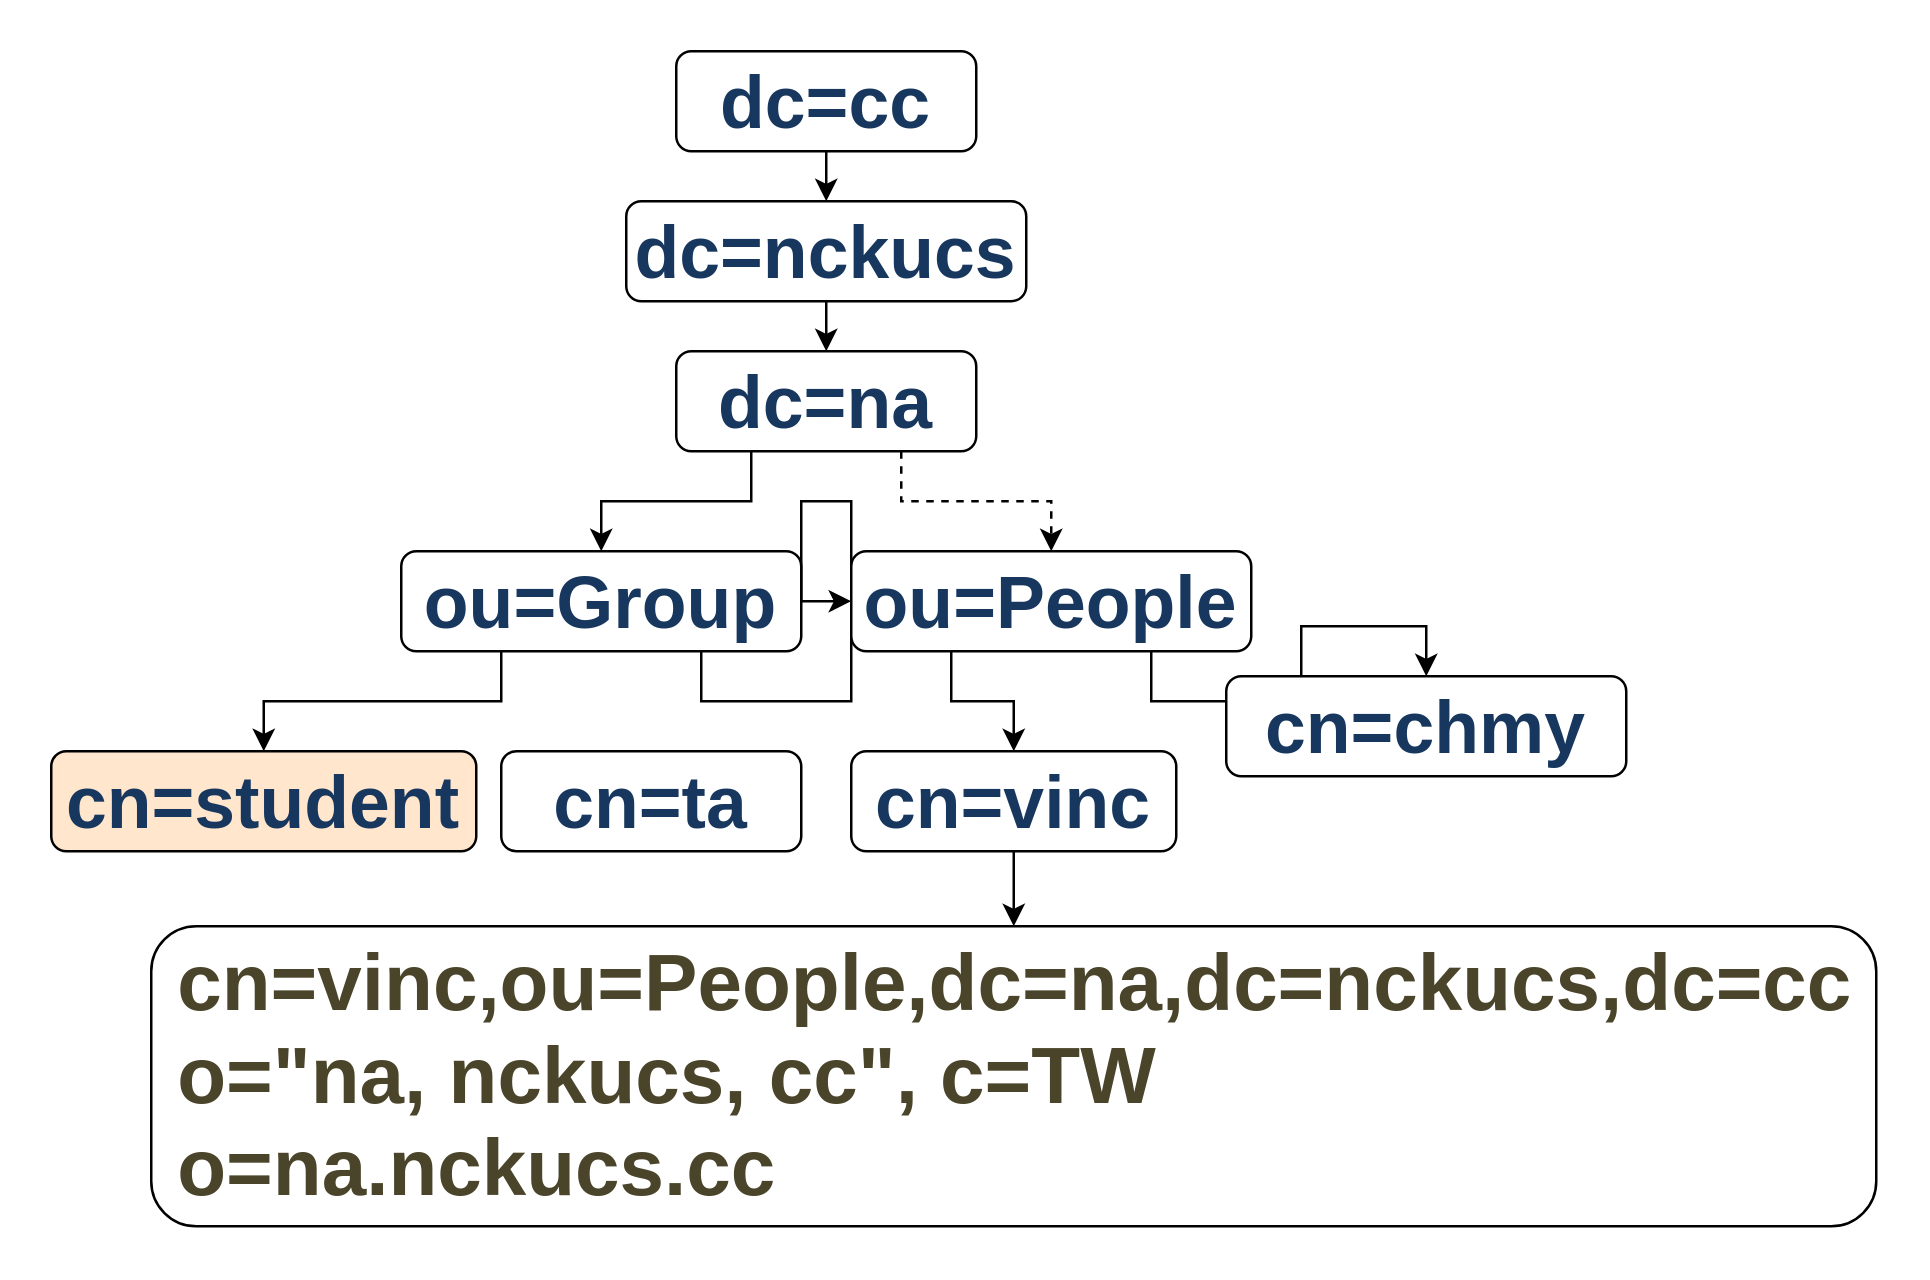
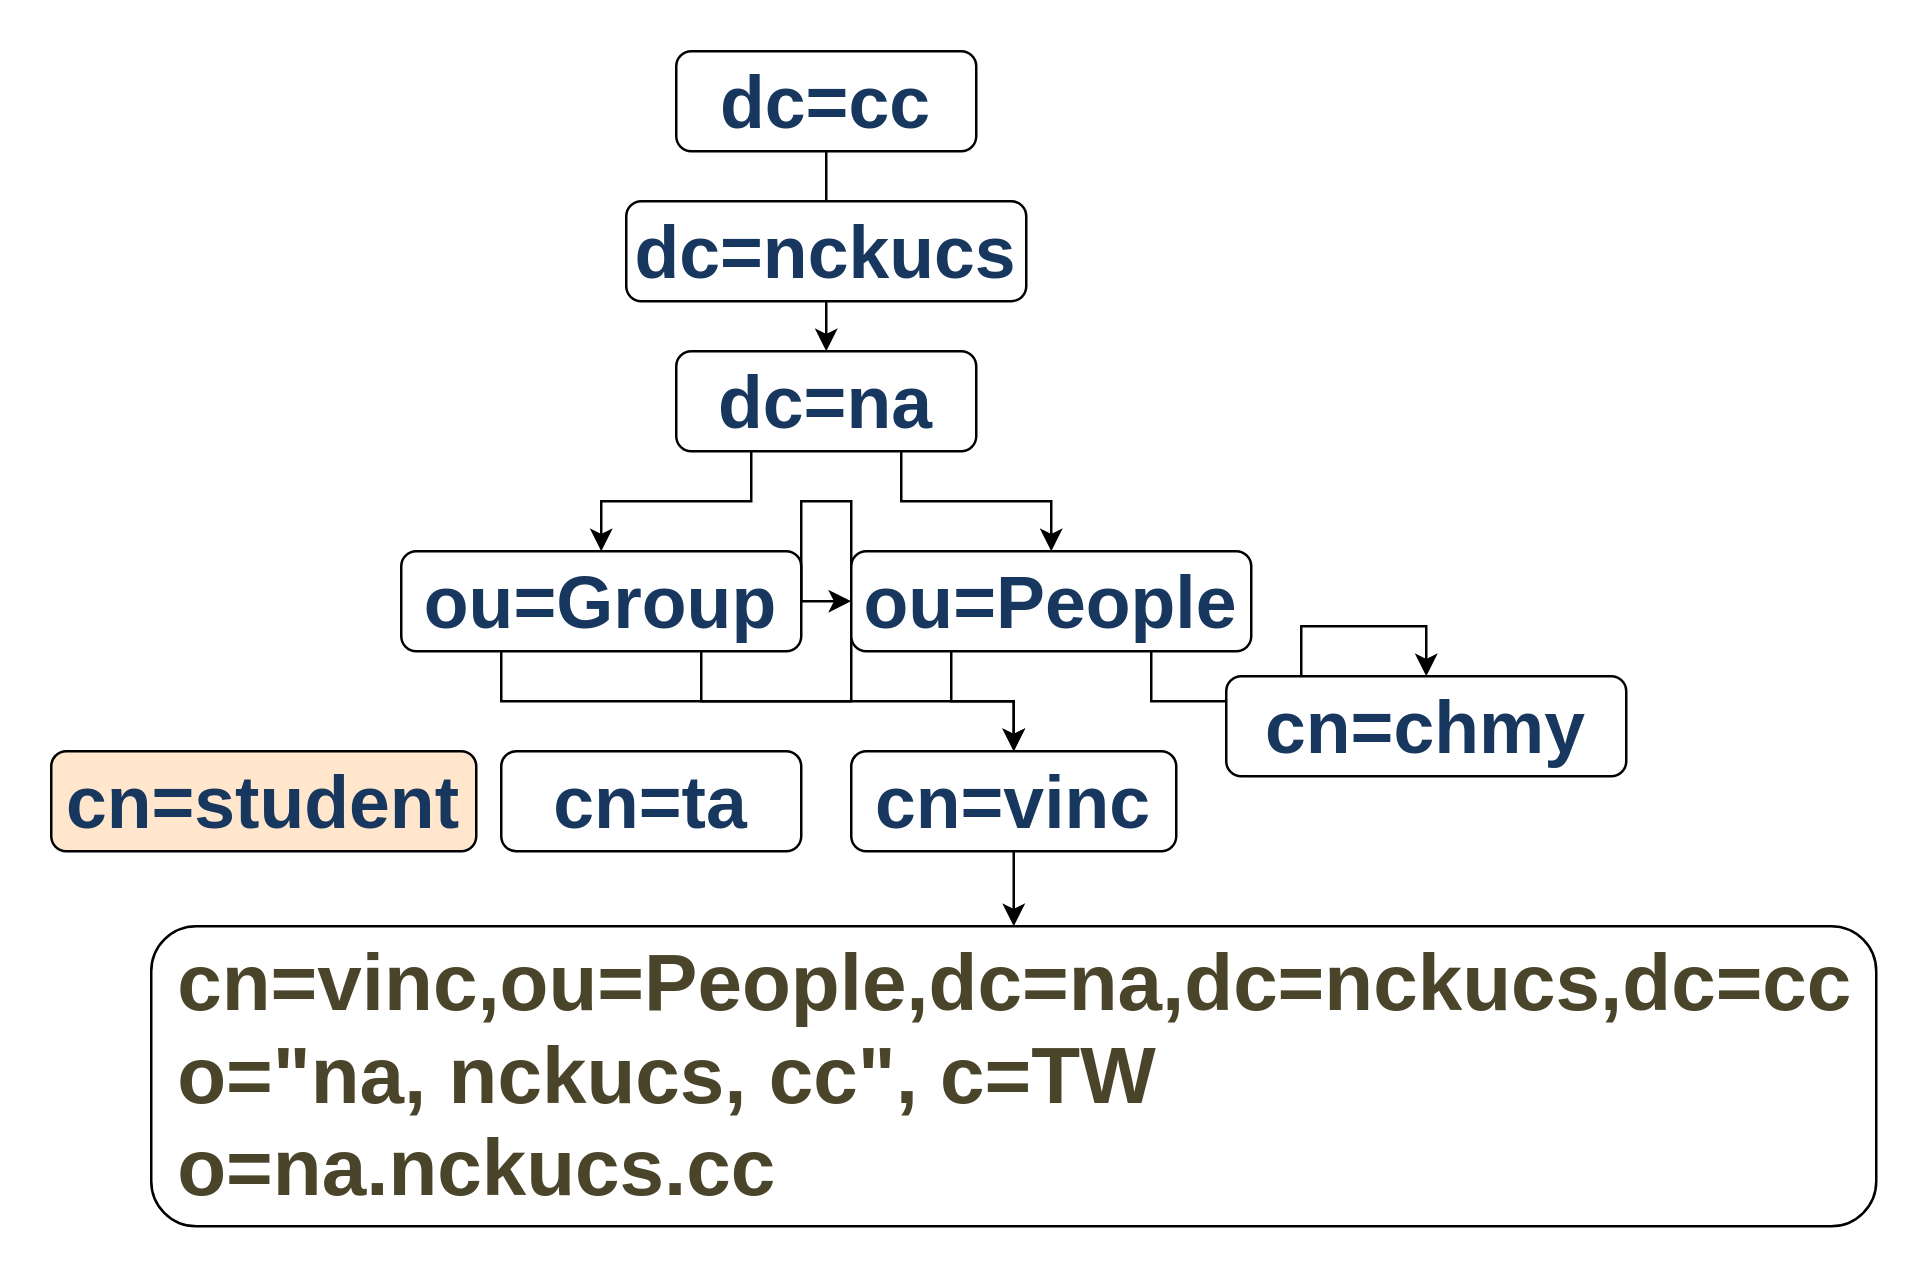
(826, 183) -> (826, 190)
(967, 501) -> (967, 501)
(367, 701) -> (597, 701)
